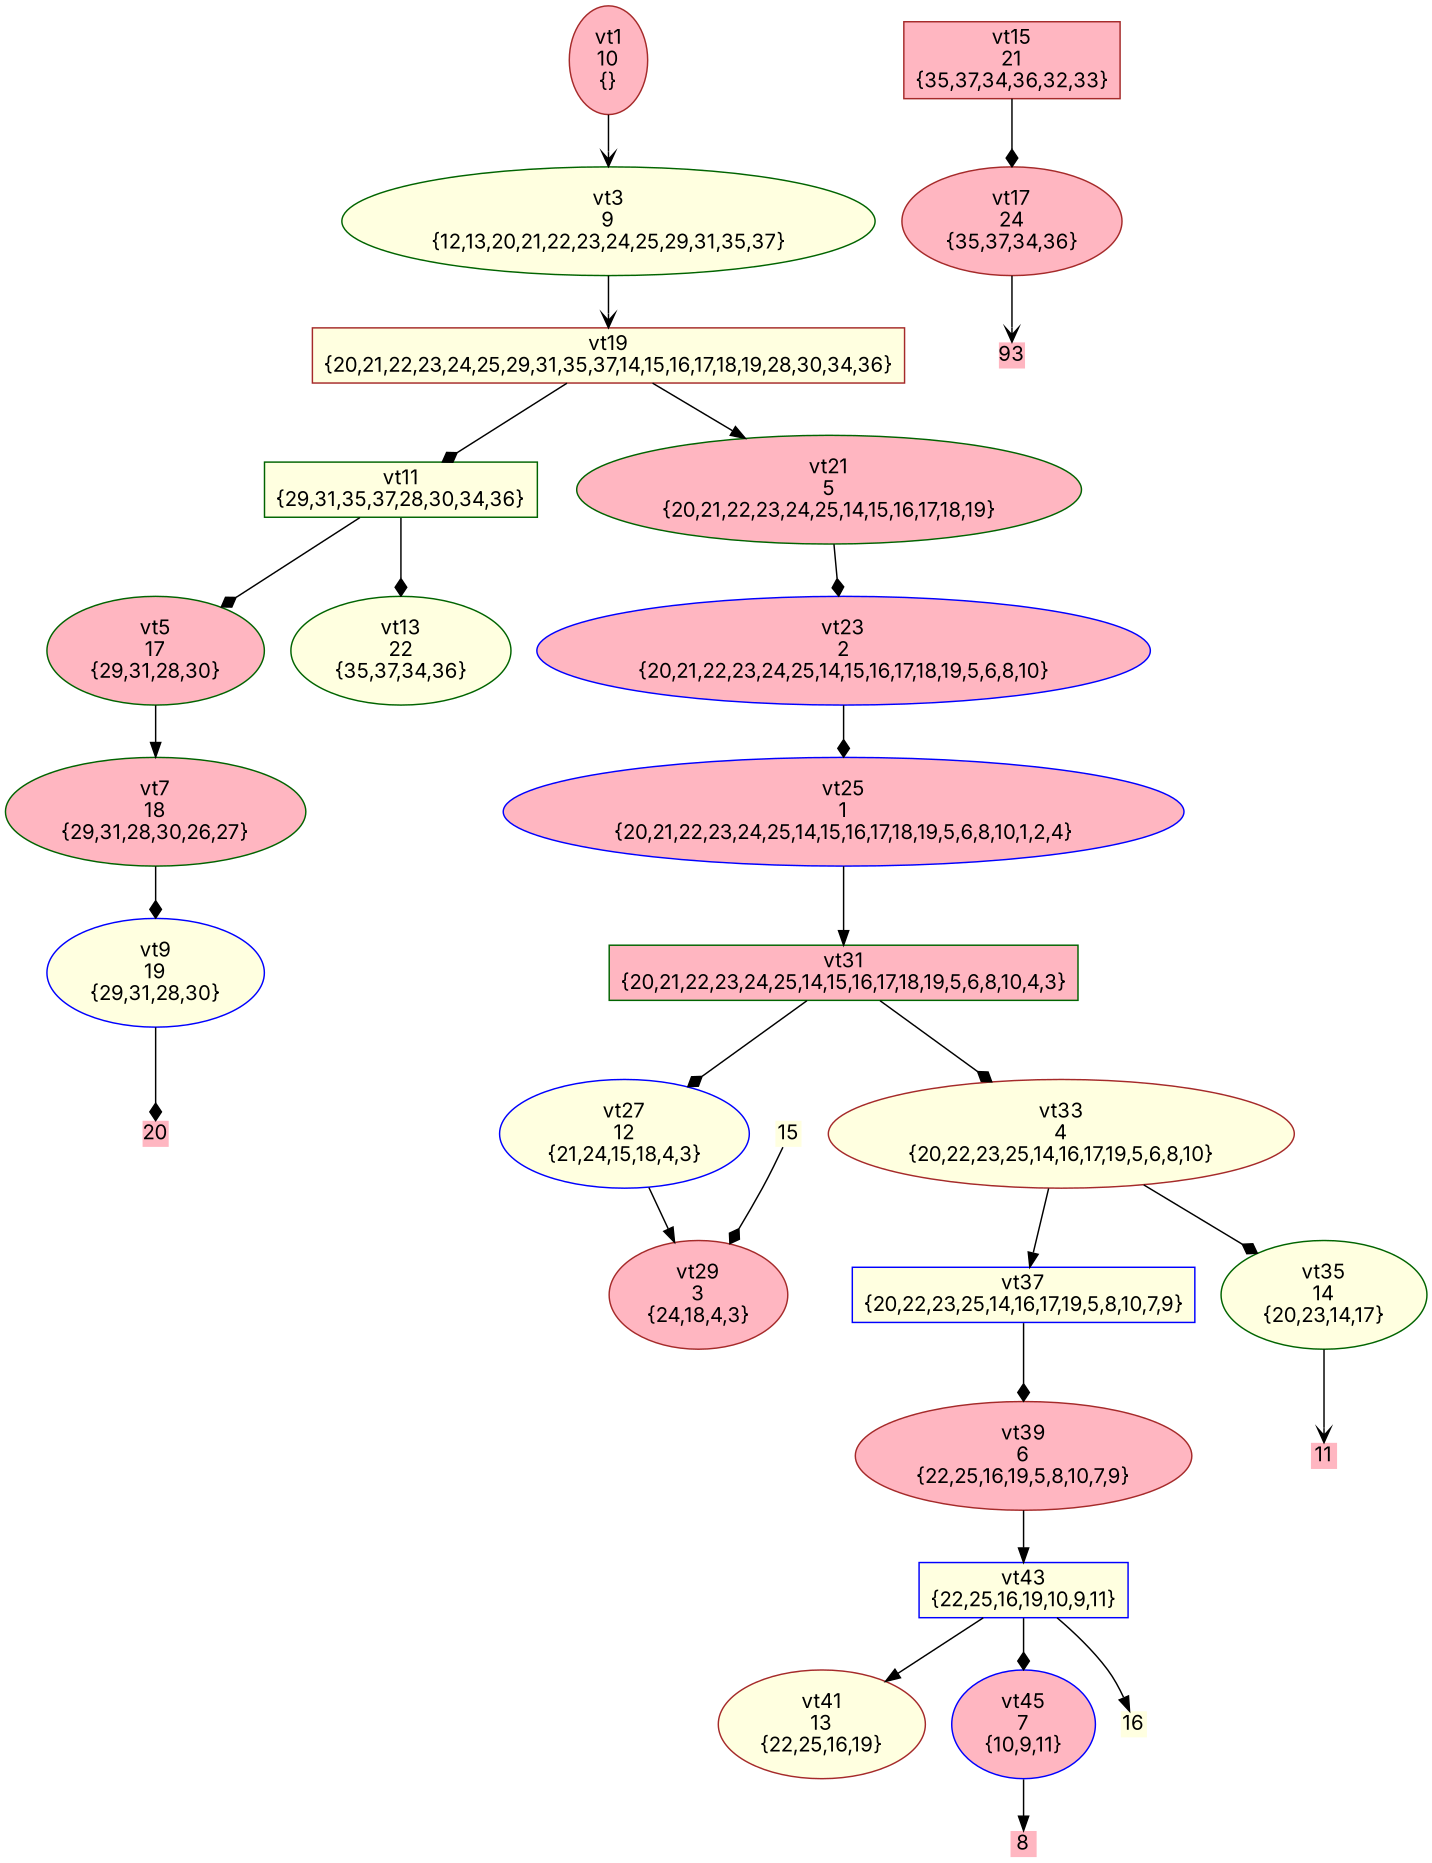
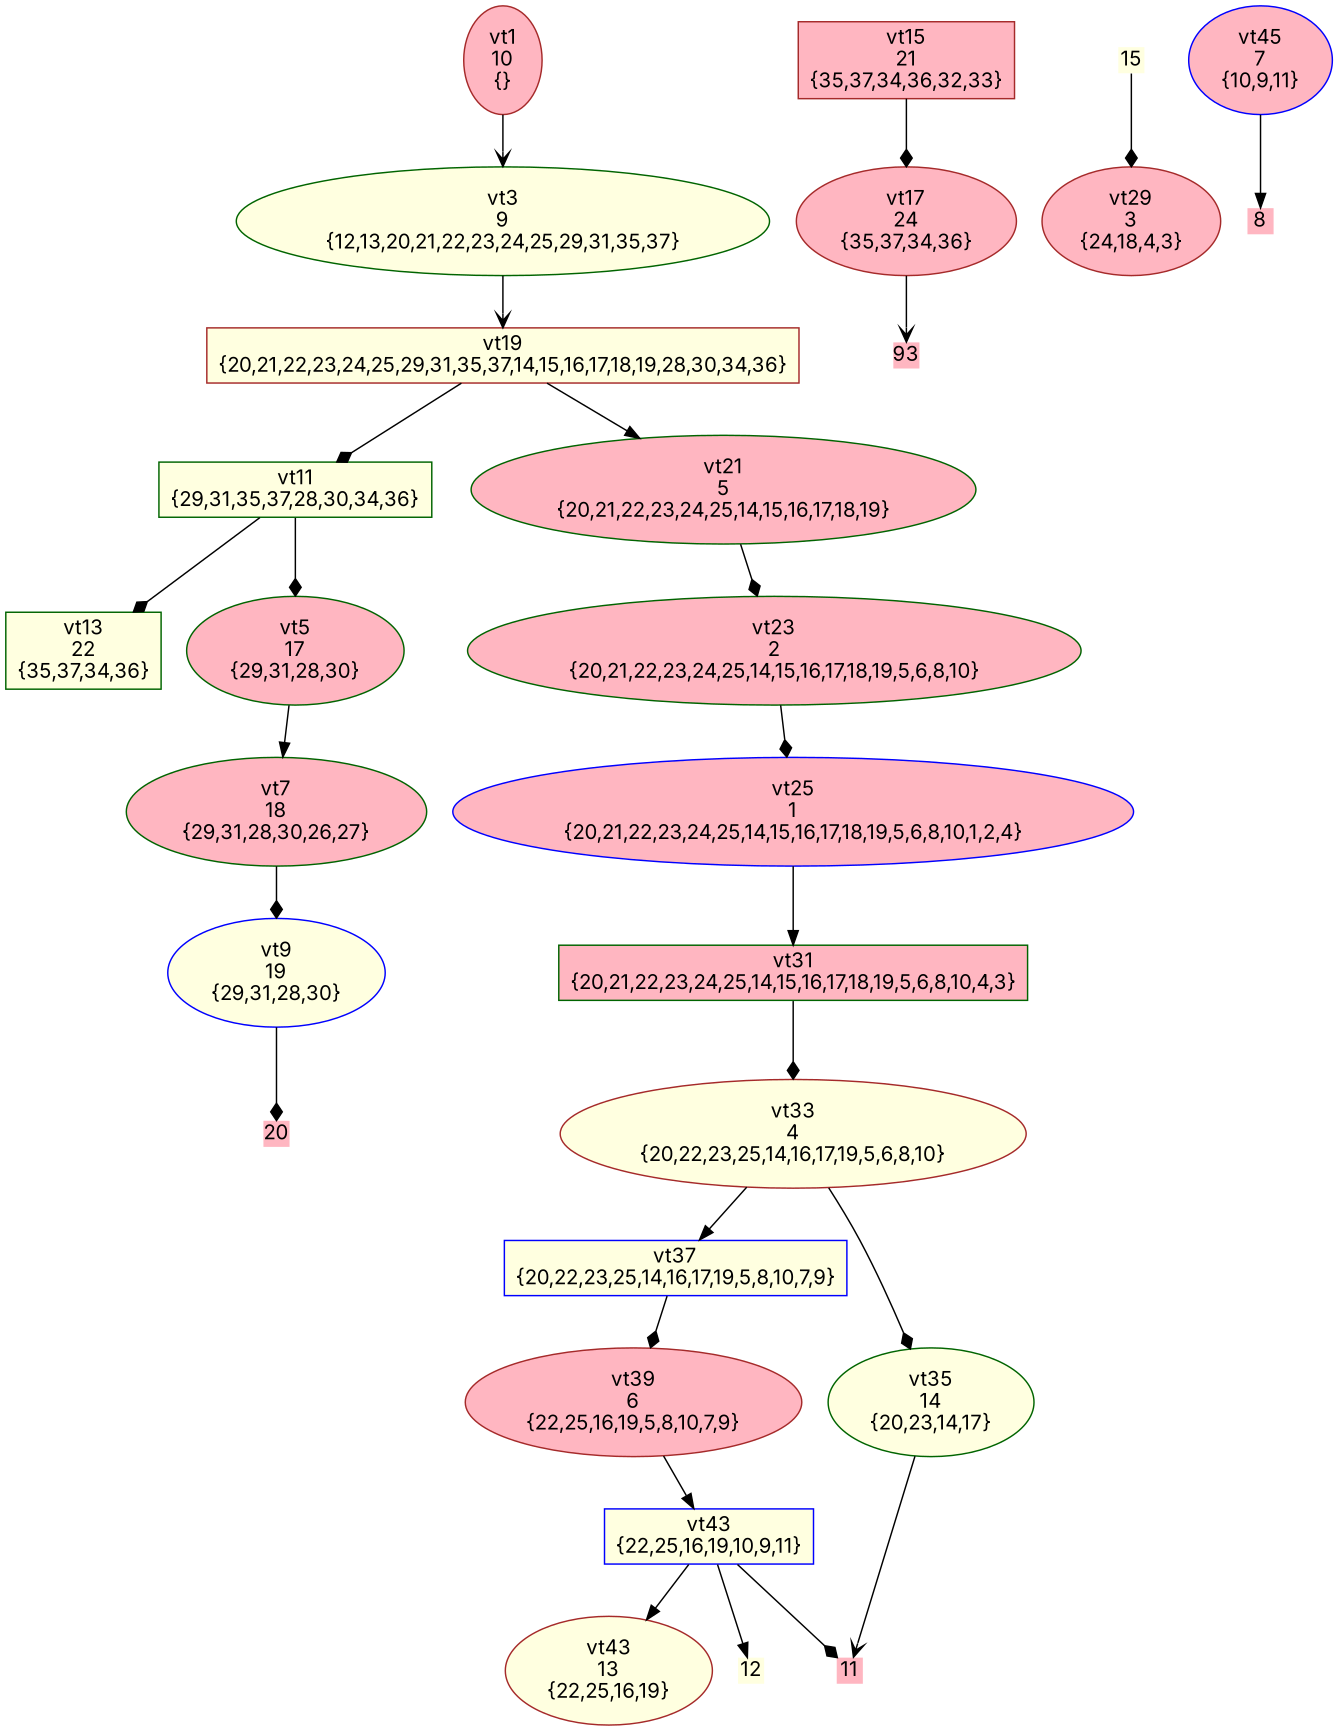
(401, 651) -> (83, 651)
(844, 651) -> (774, 651)
(624, 1134) -> none
(1024, 1635) -> (781, 1605)
(822, 1724) -> (609, 1671)
(1134, 1724) -> (751, 1671)
